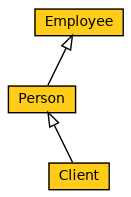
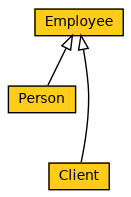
(63, 144) -> (89, 106)
